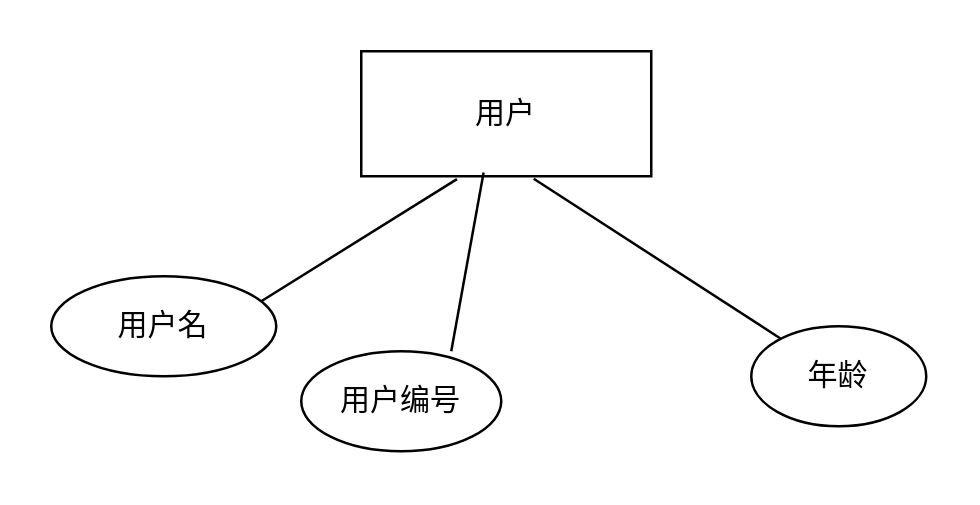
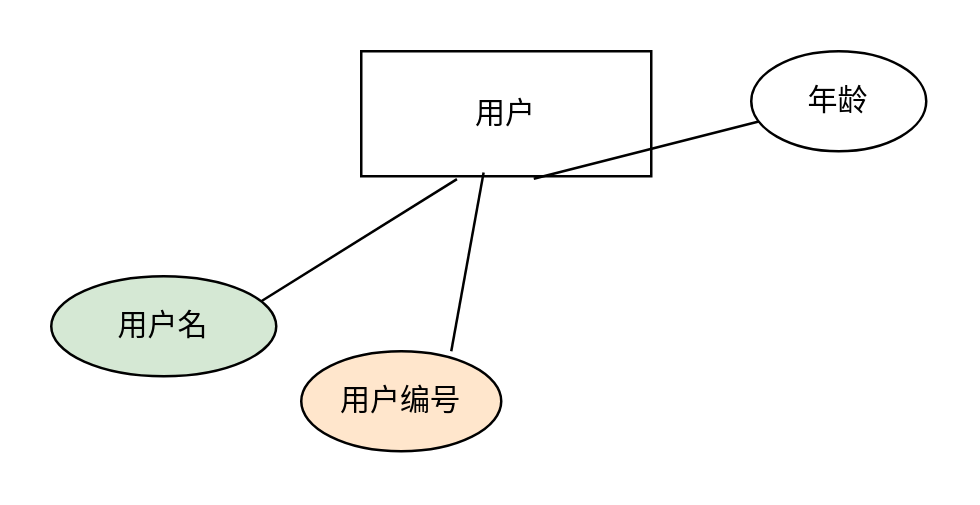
(164, 326) -> (164, 326)
(839, 376) -> (839, 101)
(401, 401) -> (401, 401)
